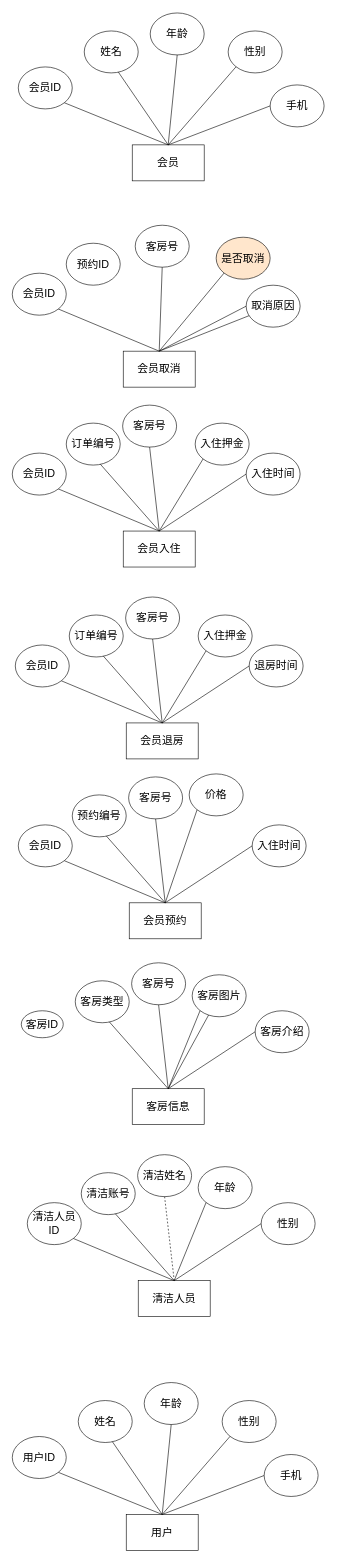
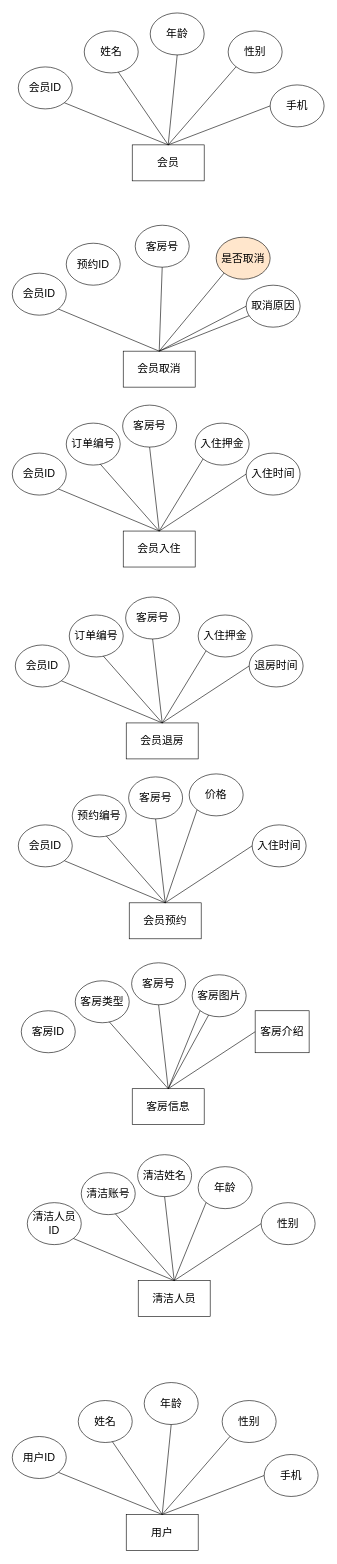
(42, 1024) -> (48, 1032)
(282, 1032) -> (282, 1032)
(169, 1237) -> (169, 1237)
